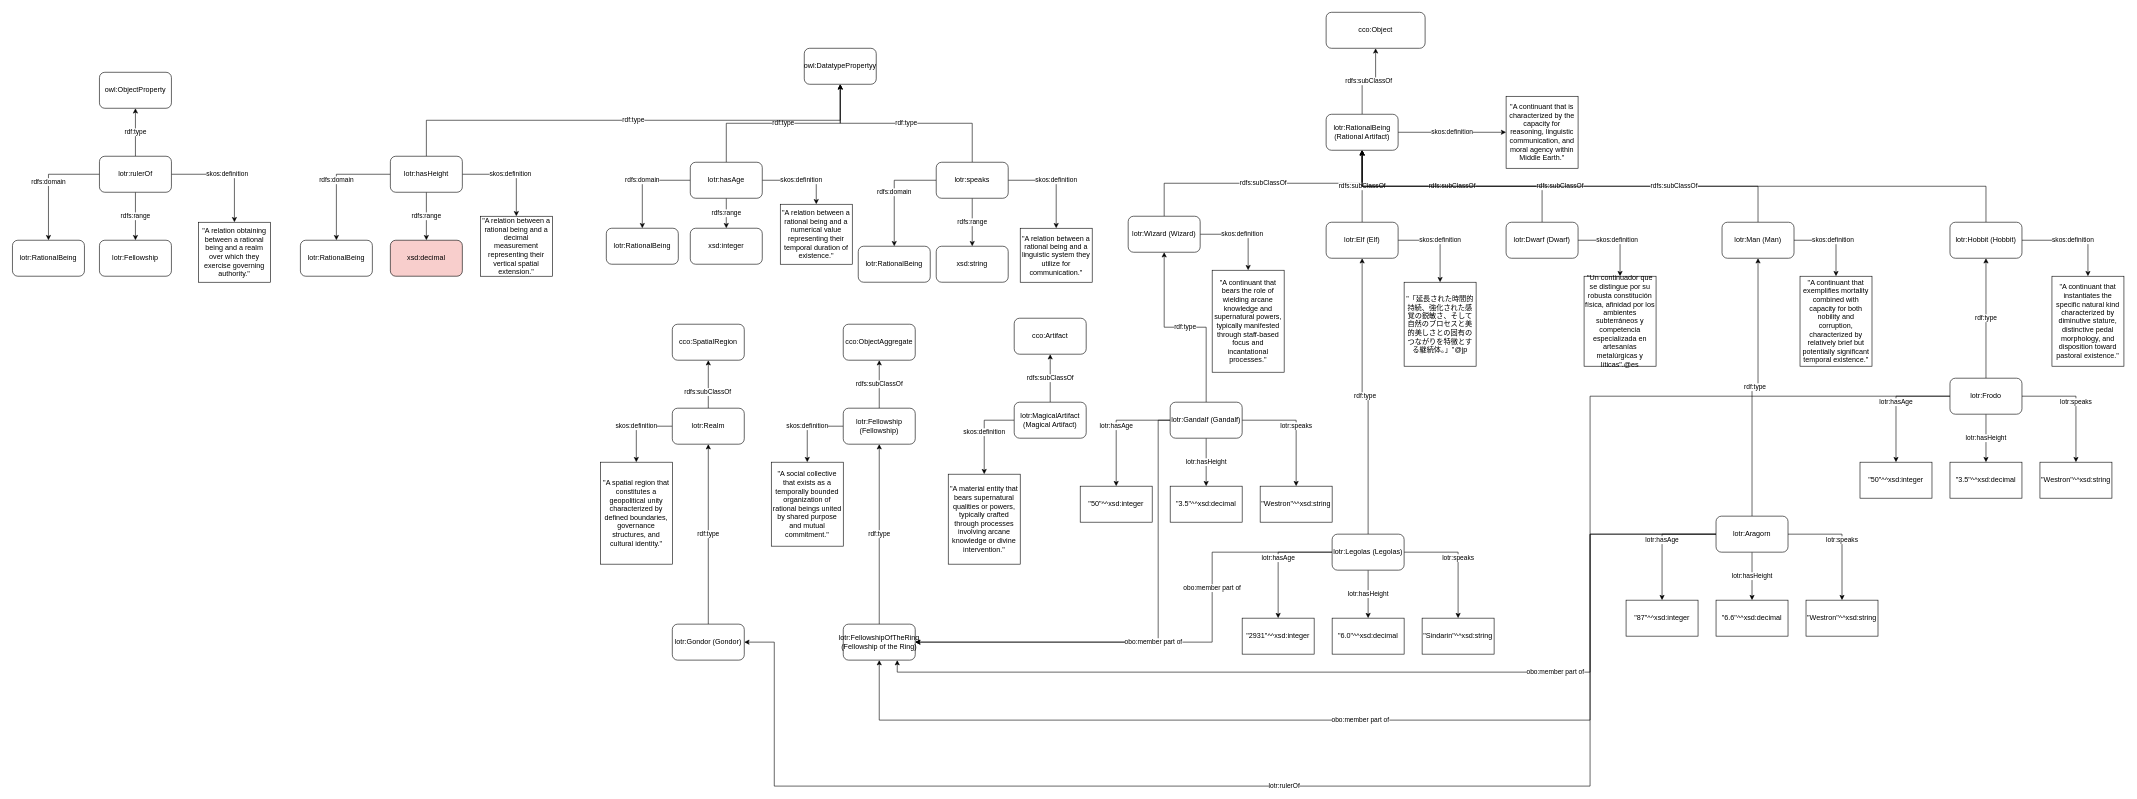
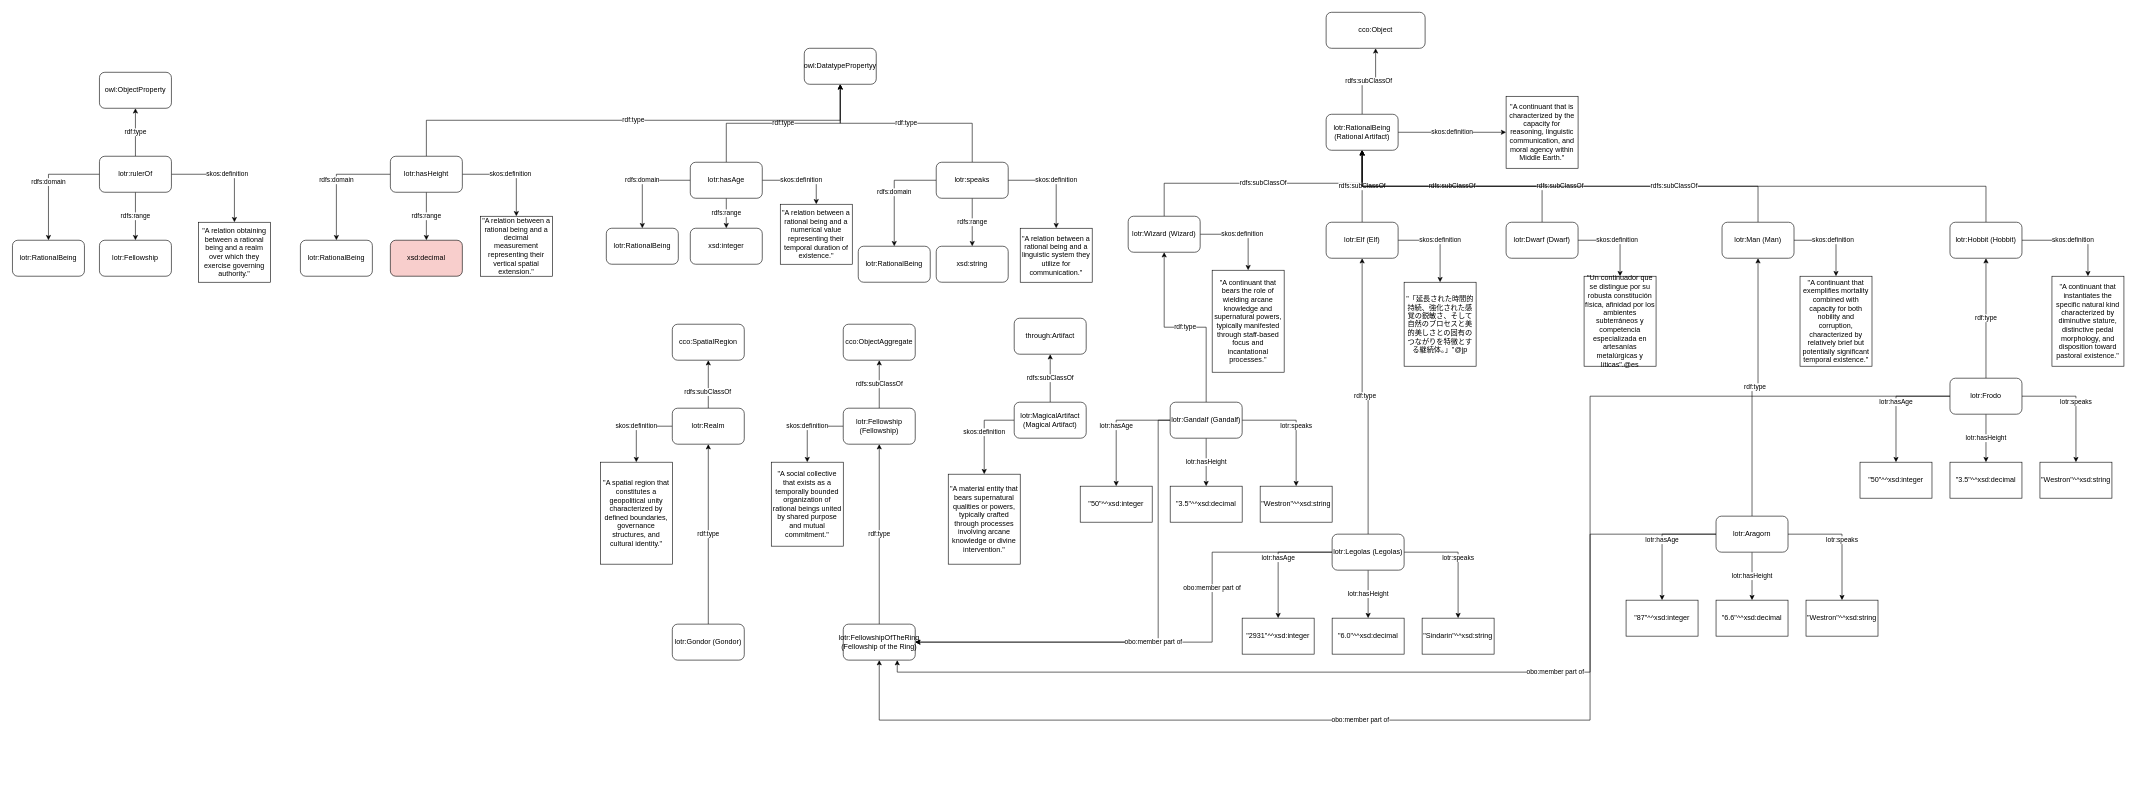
(1050, 336) -> (1050, 336)
(1284, 786) -> none
